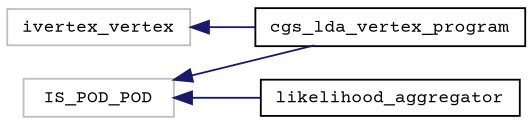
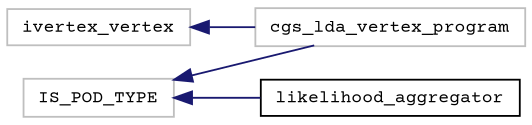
(390, 27) -> (390, 27)
(99, 98) -> (99, 98)
